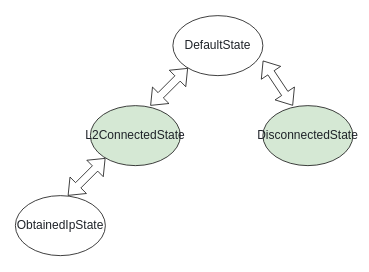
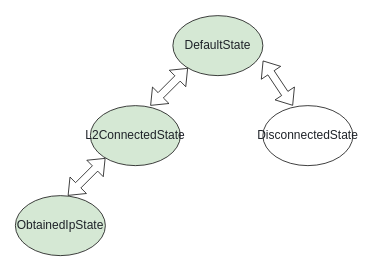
(218, 45) -> (218, 45)
(308, 135) -> (308, 135)
(60, 225) -> (60, 225)
